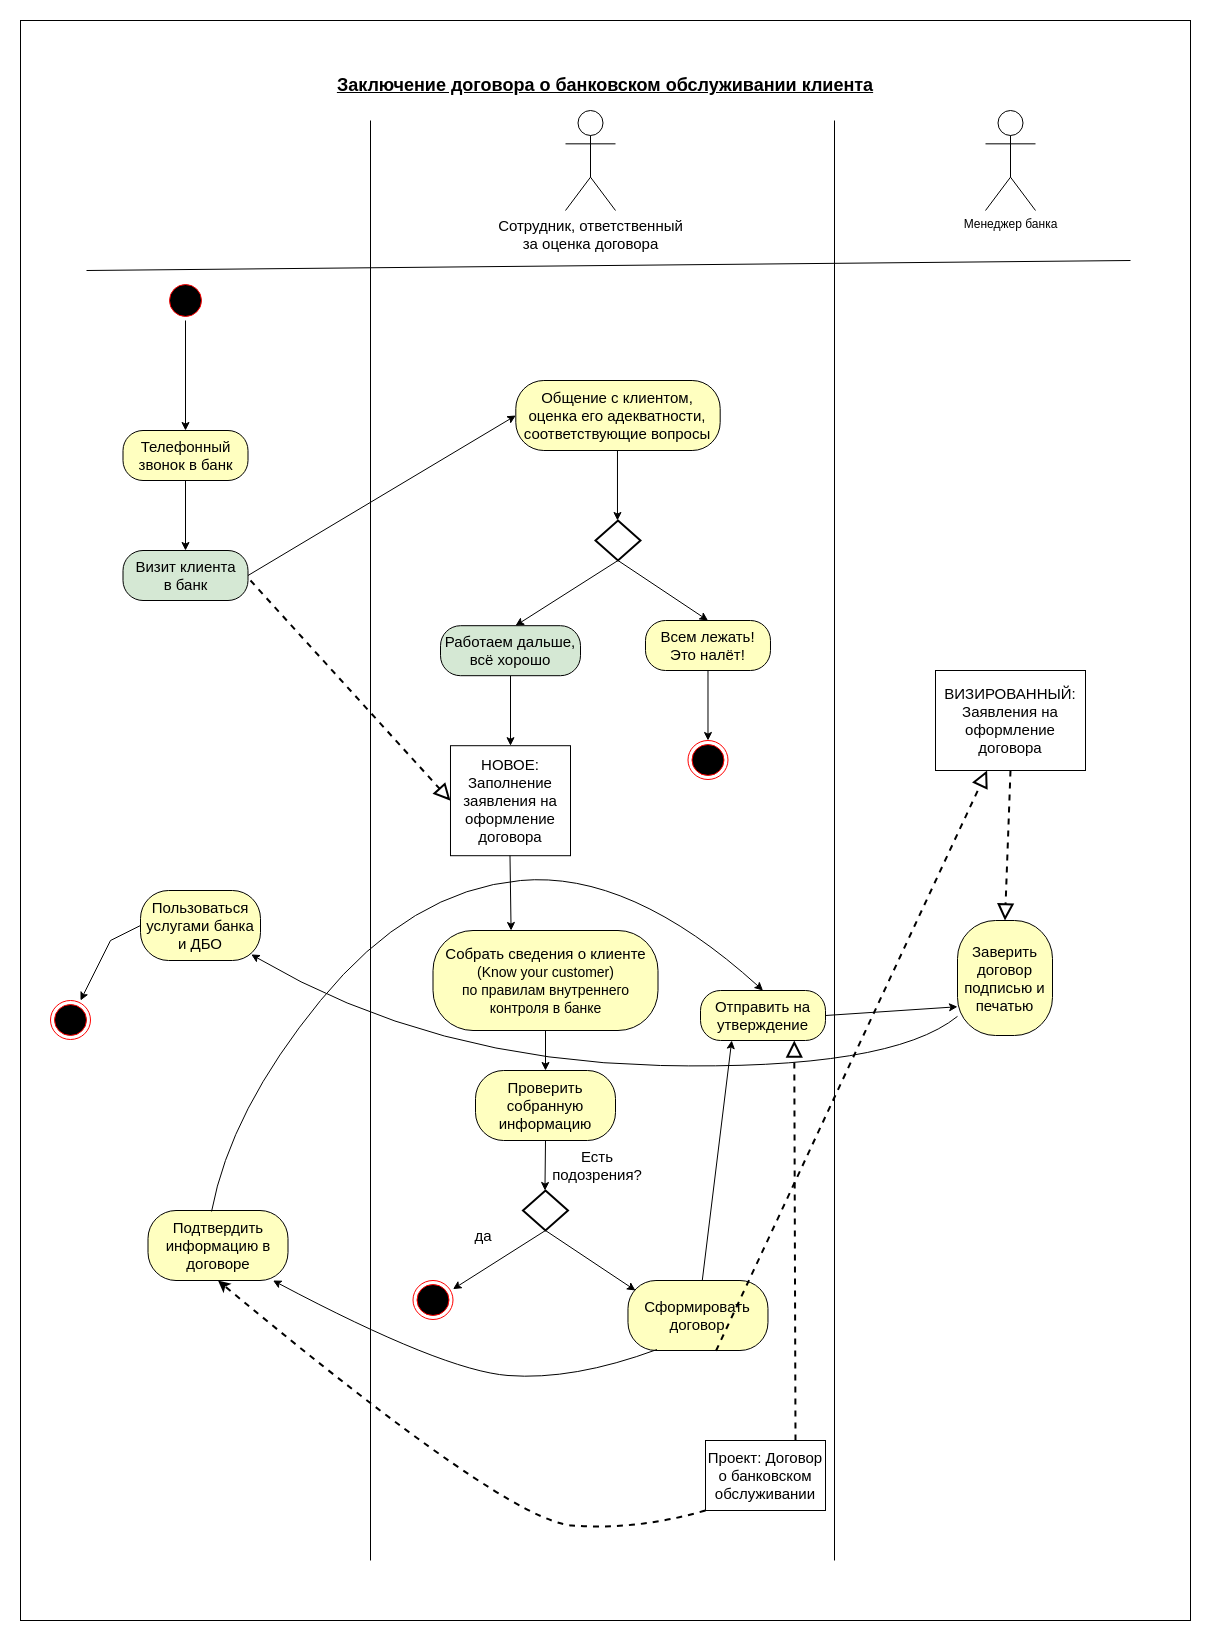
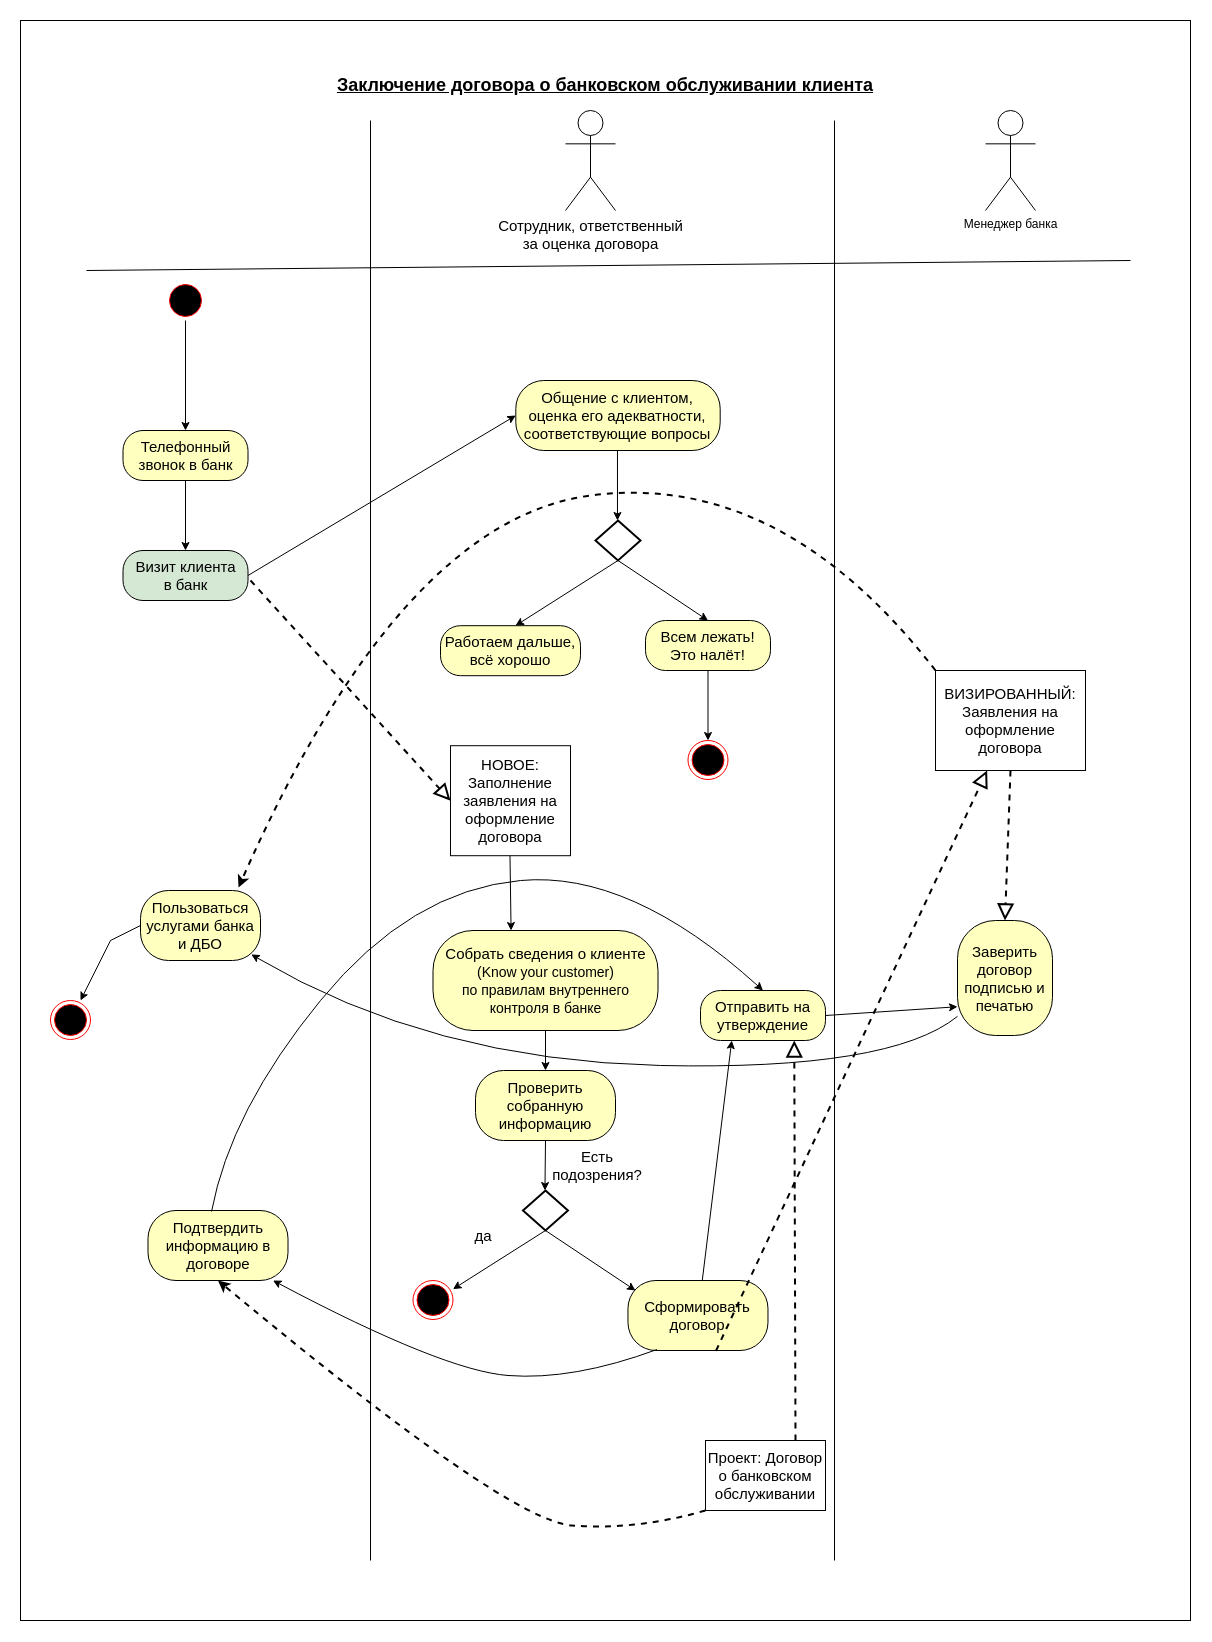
none -> (526, 515)
(511, 651) -> (511, 651)
(511, 707) -> none
